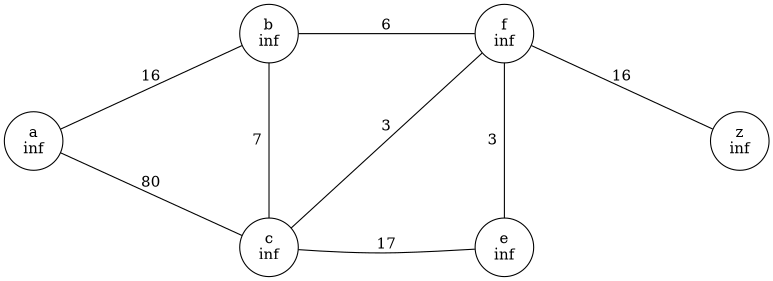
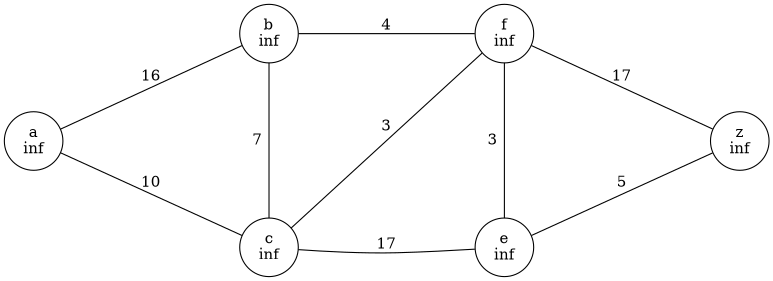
(387, 25) -> (387, 25)
(622, 76) -> (622, 76)
(151, 183) -> (151, 183)
none -> (622, 194)
